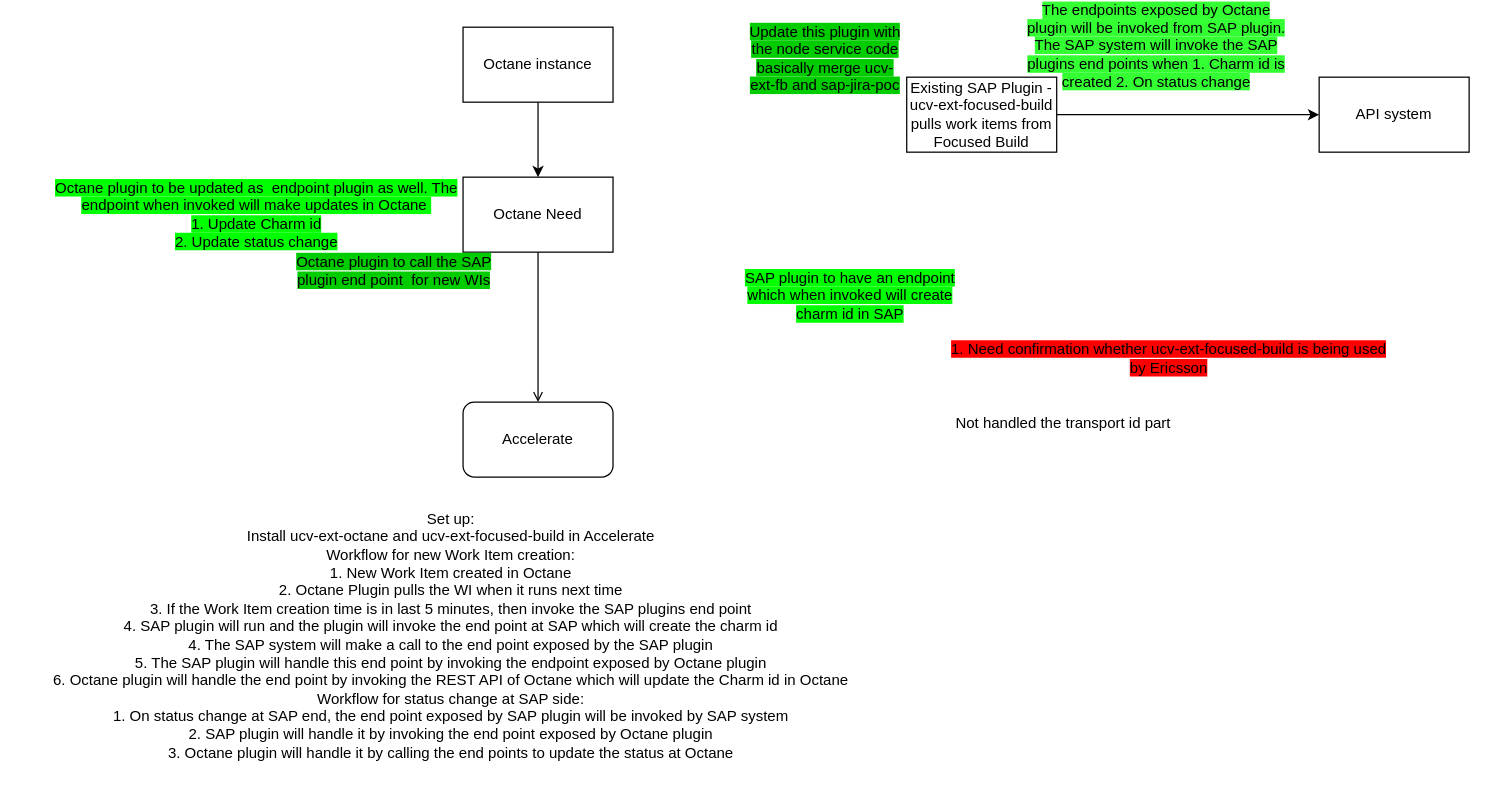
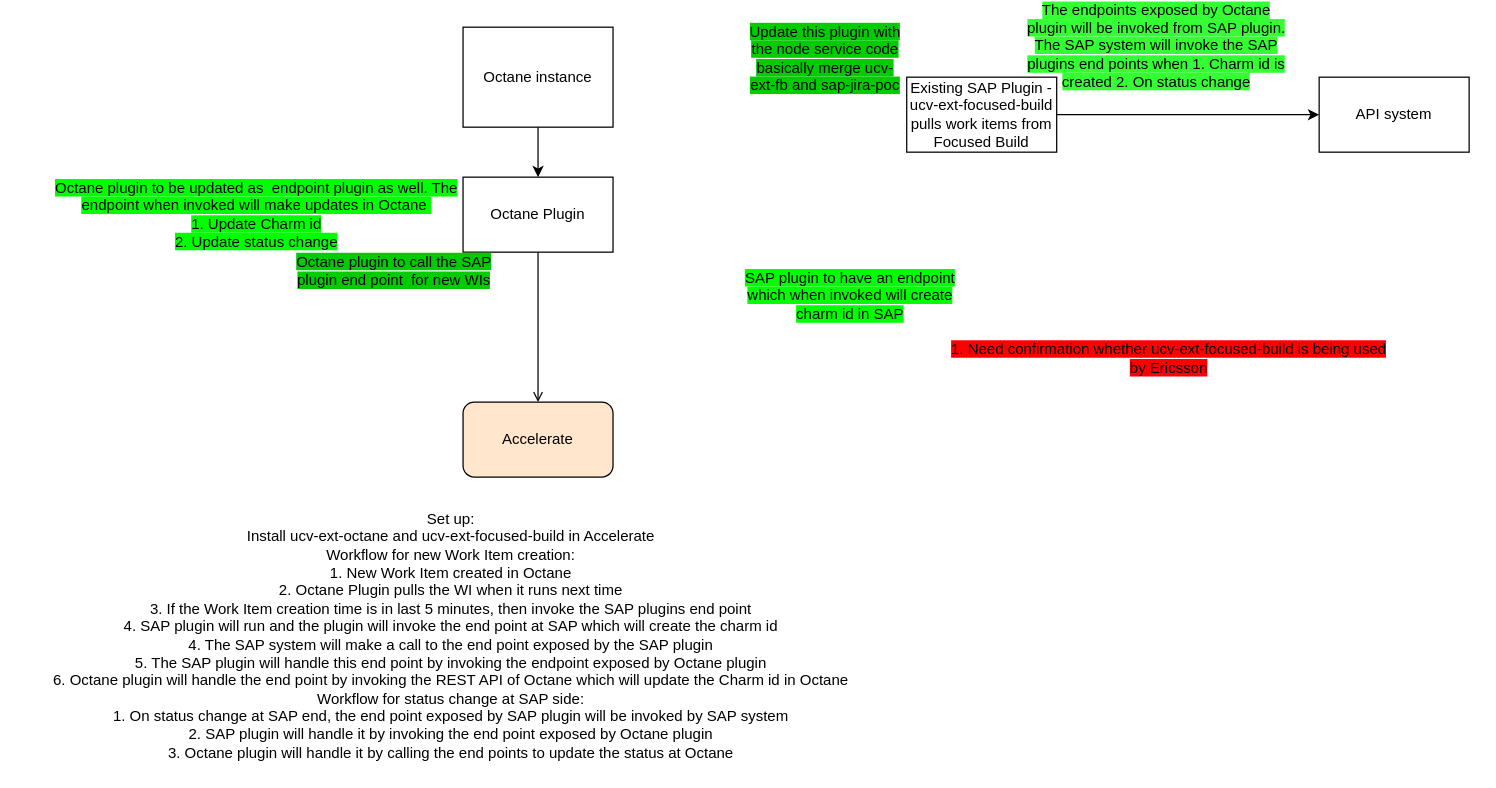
(538, 64) -> (538, 77)
(538, 214) -> (538, 214)
(1063, 423) -> none
(538, 439) -> (538, 439)
